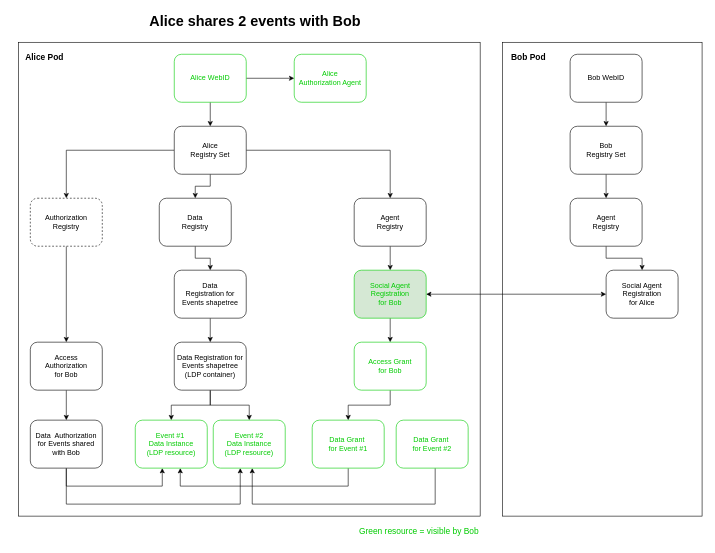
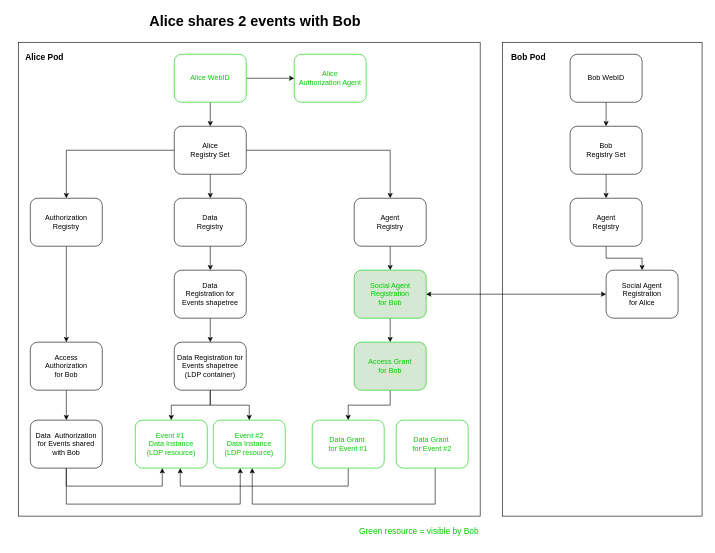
(66, 222) -> (66, 222)
(195, 222) -> (210, 222)
(390, 366) -> (390, 366)
